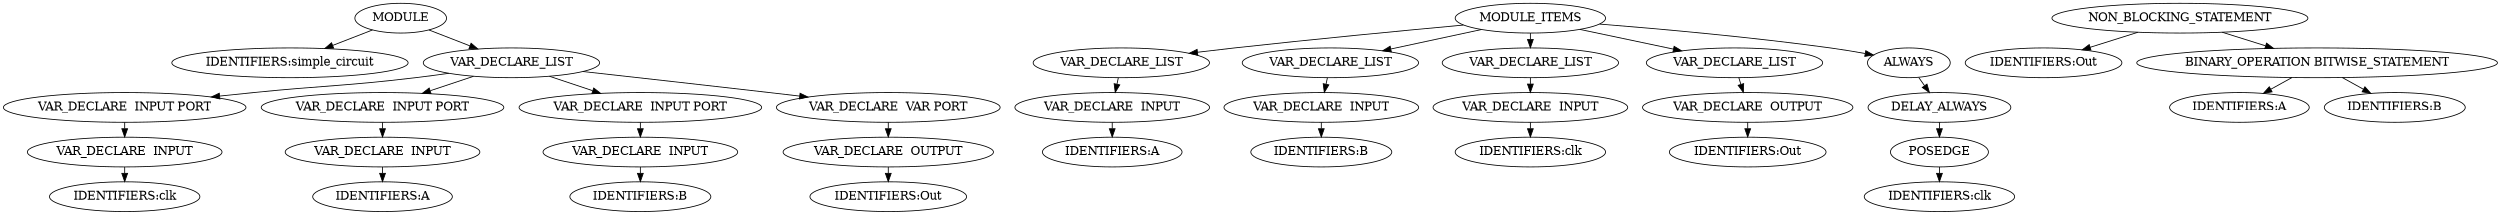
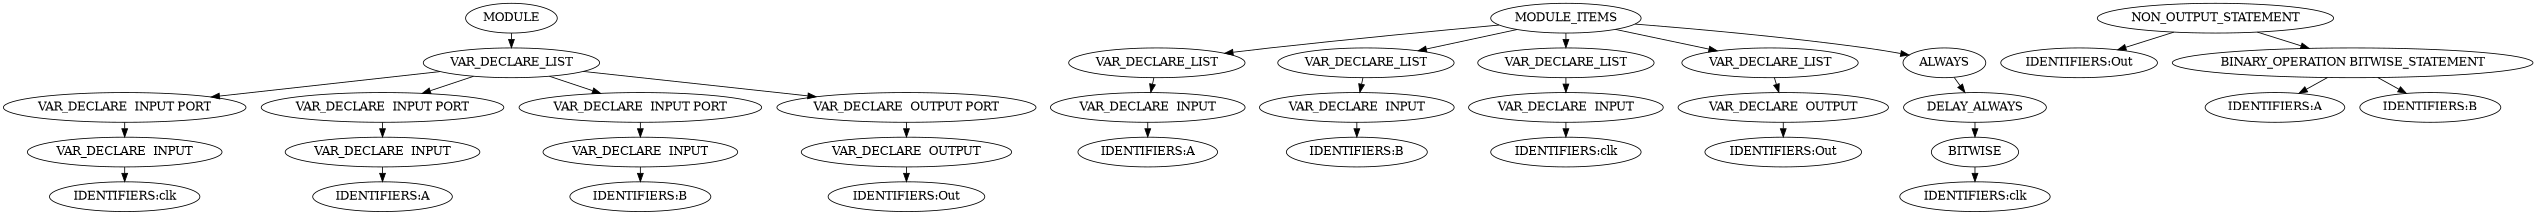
(2180, 18) -> (2215, 18)
(290, 63) -> none
(888, 107) -> (906, 107)
(1939, 152) -> (1975, 152)
